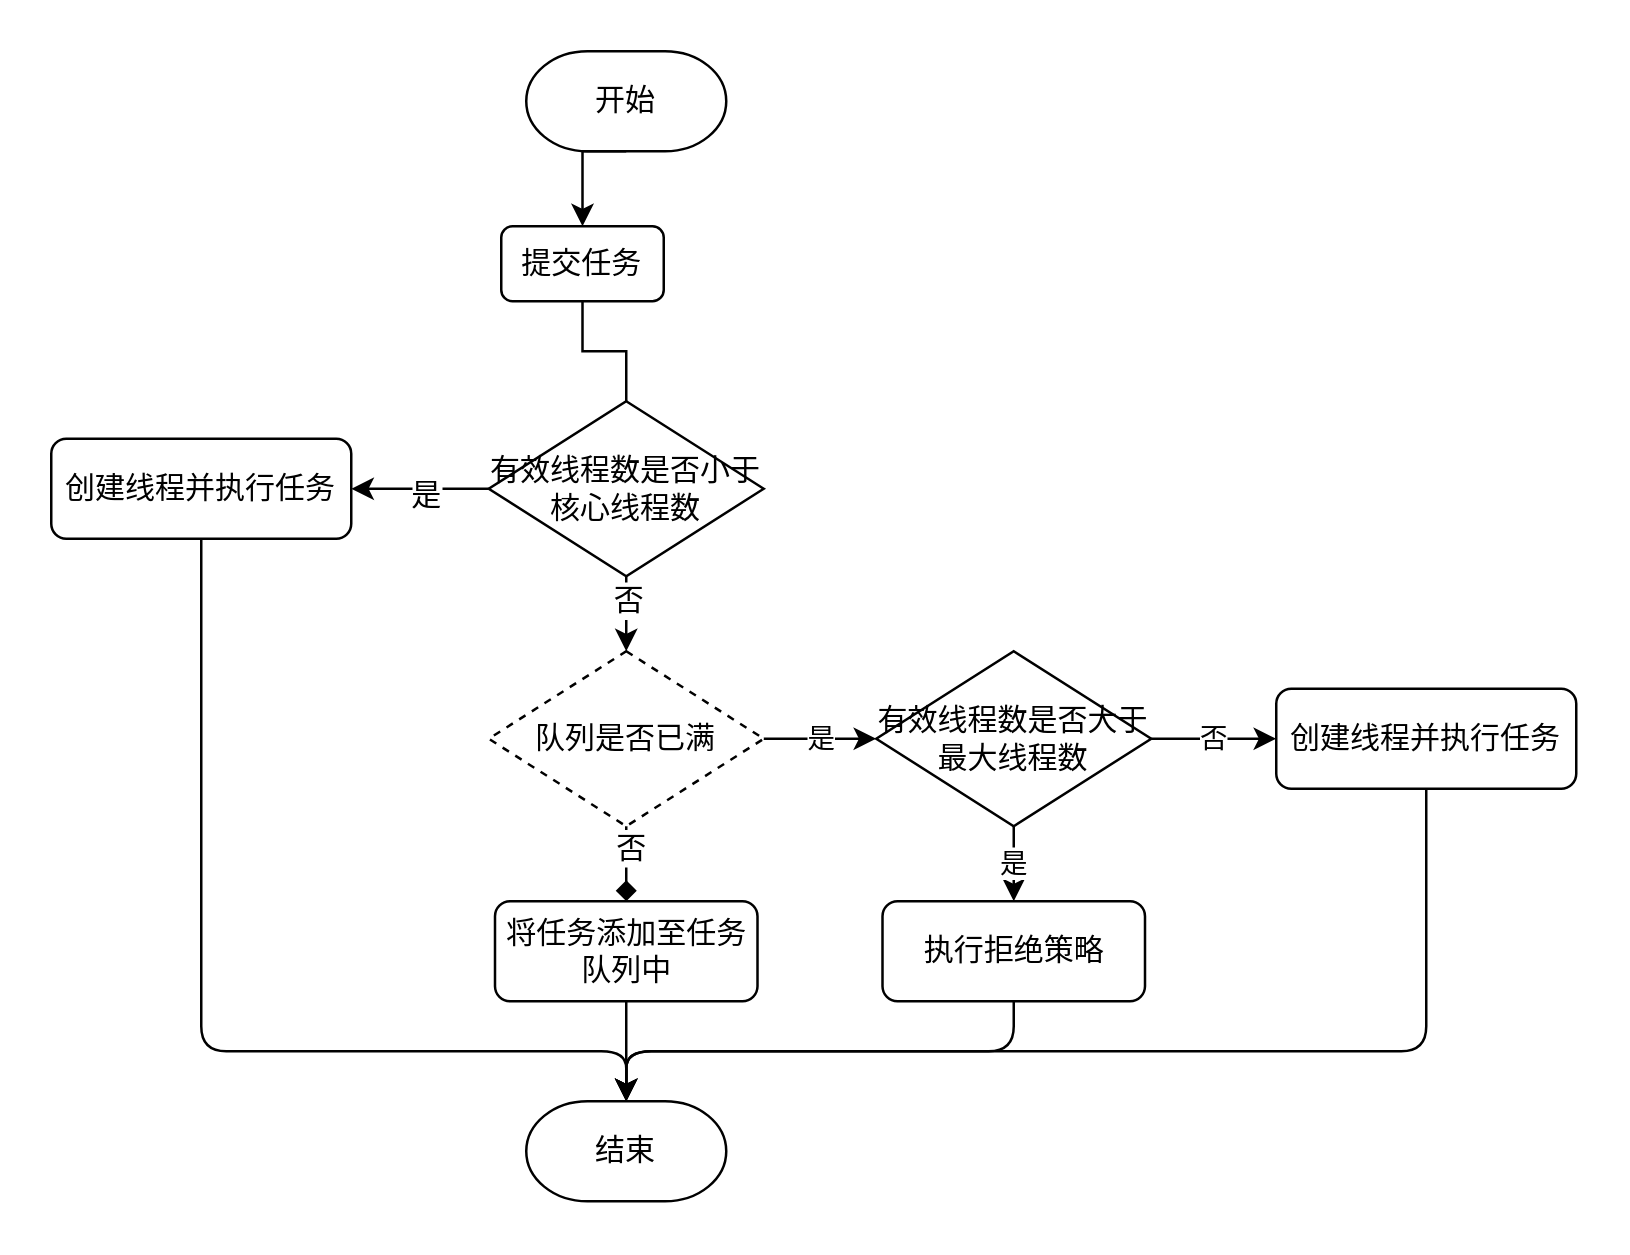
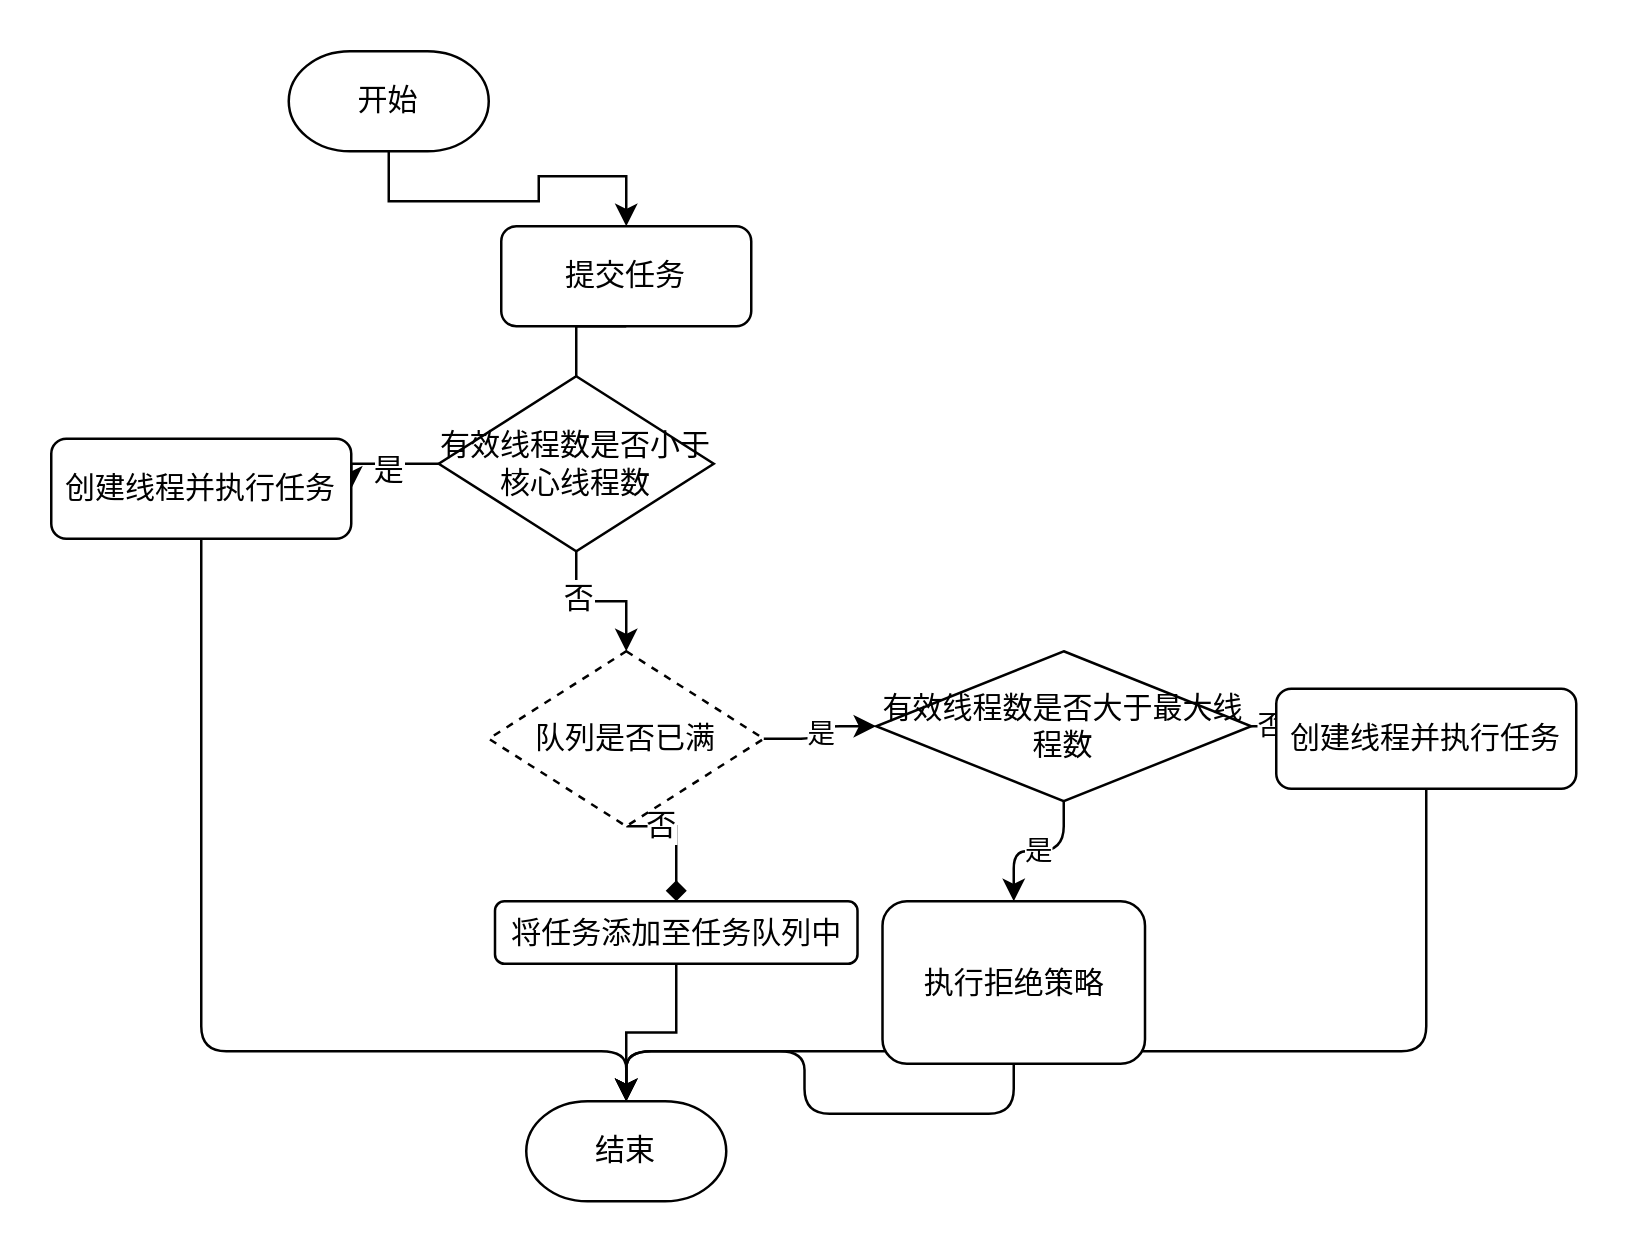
(626, 101) -> (389, 101)
(583, 264) -> (626, 276)
(626, 489) -> (576, 464)
(1014, 739) -> (1064, 726)
(626, 951) -> (676, 933)
(1014, 951) -> (1014, 983)
